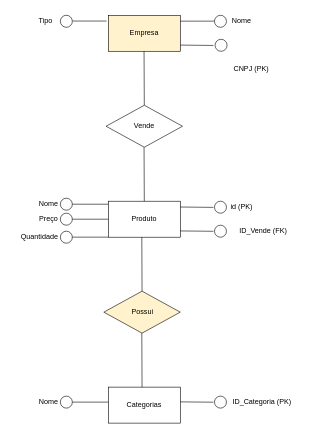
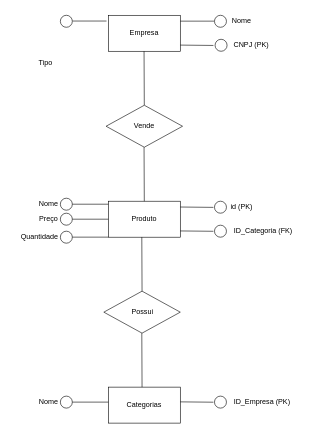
(45, 21) -> (45, 63)
(144, 33) -> (144, 33)
(251, 69) -> (251, 45)
(263, 231) -> (263, 231)
(142, 312) -> (142, 312)
(262, 402) -> (262, 402)
